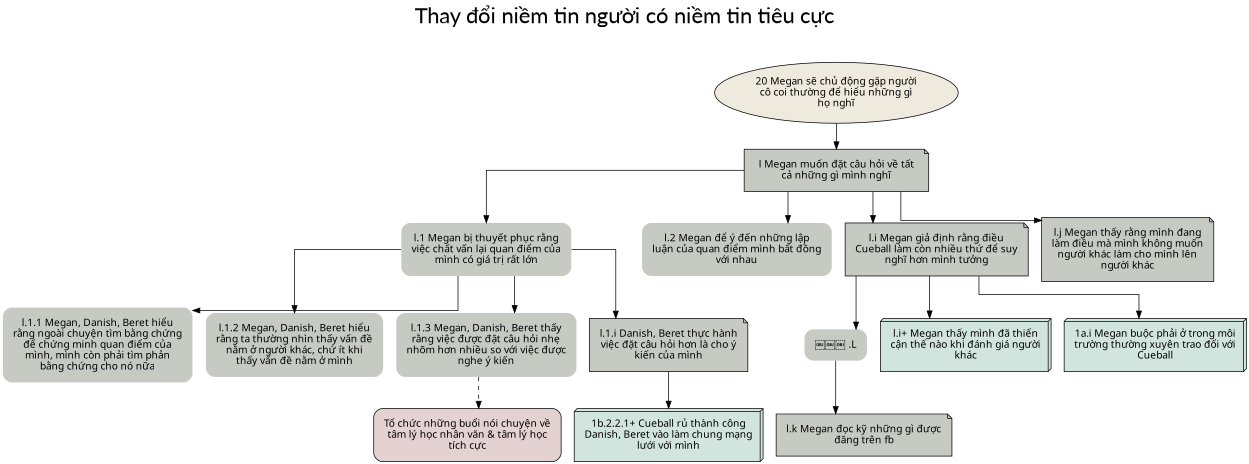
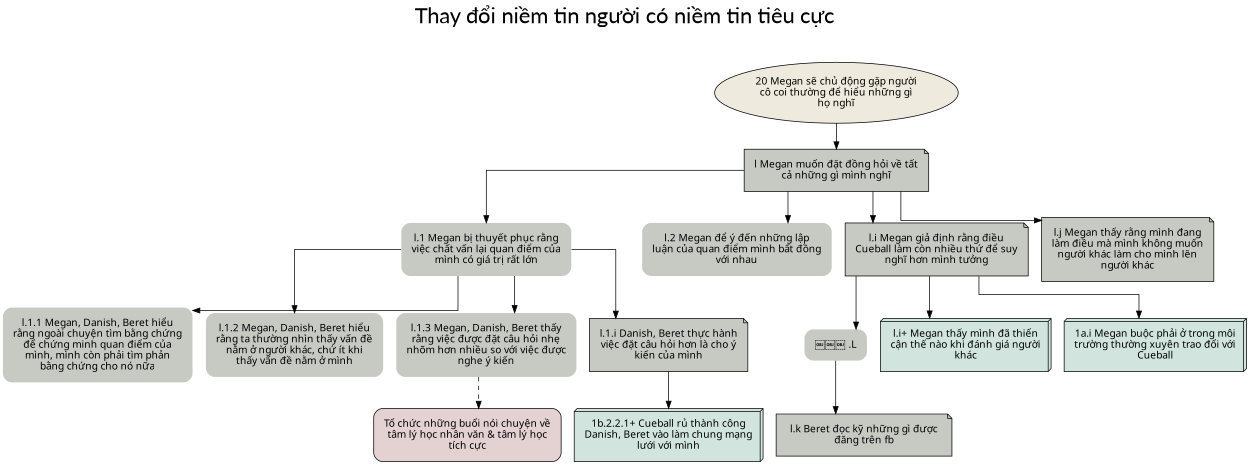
(836, 170) -> (836, 170)
(864, 435) -> (864, 435)
